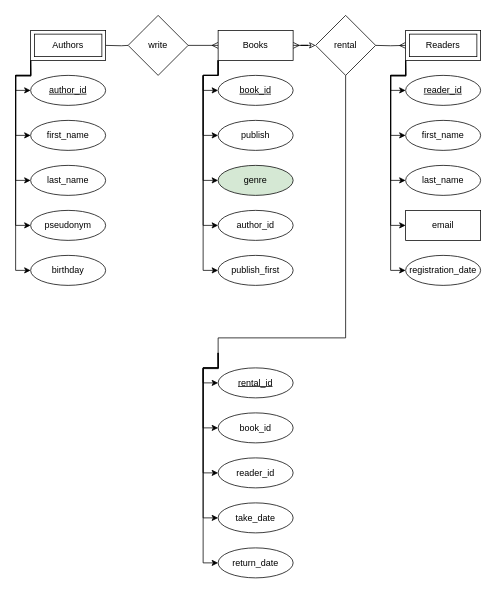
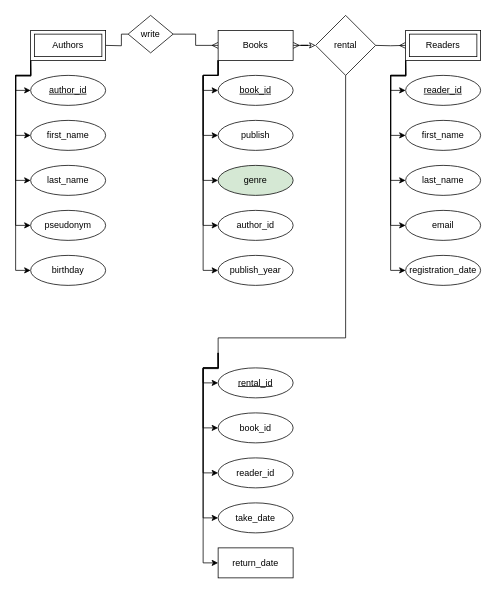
(158, 45) -> (150, 34)
(443, 225) -> (443, 225)
(255, 270) -> (255, 270)
(255, 563) -> (255, 563)
